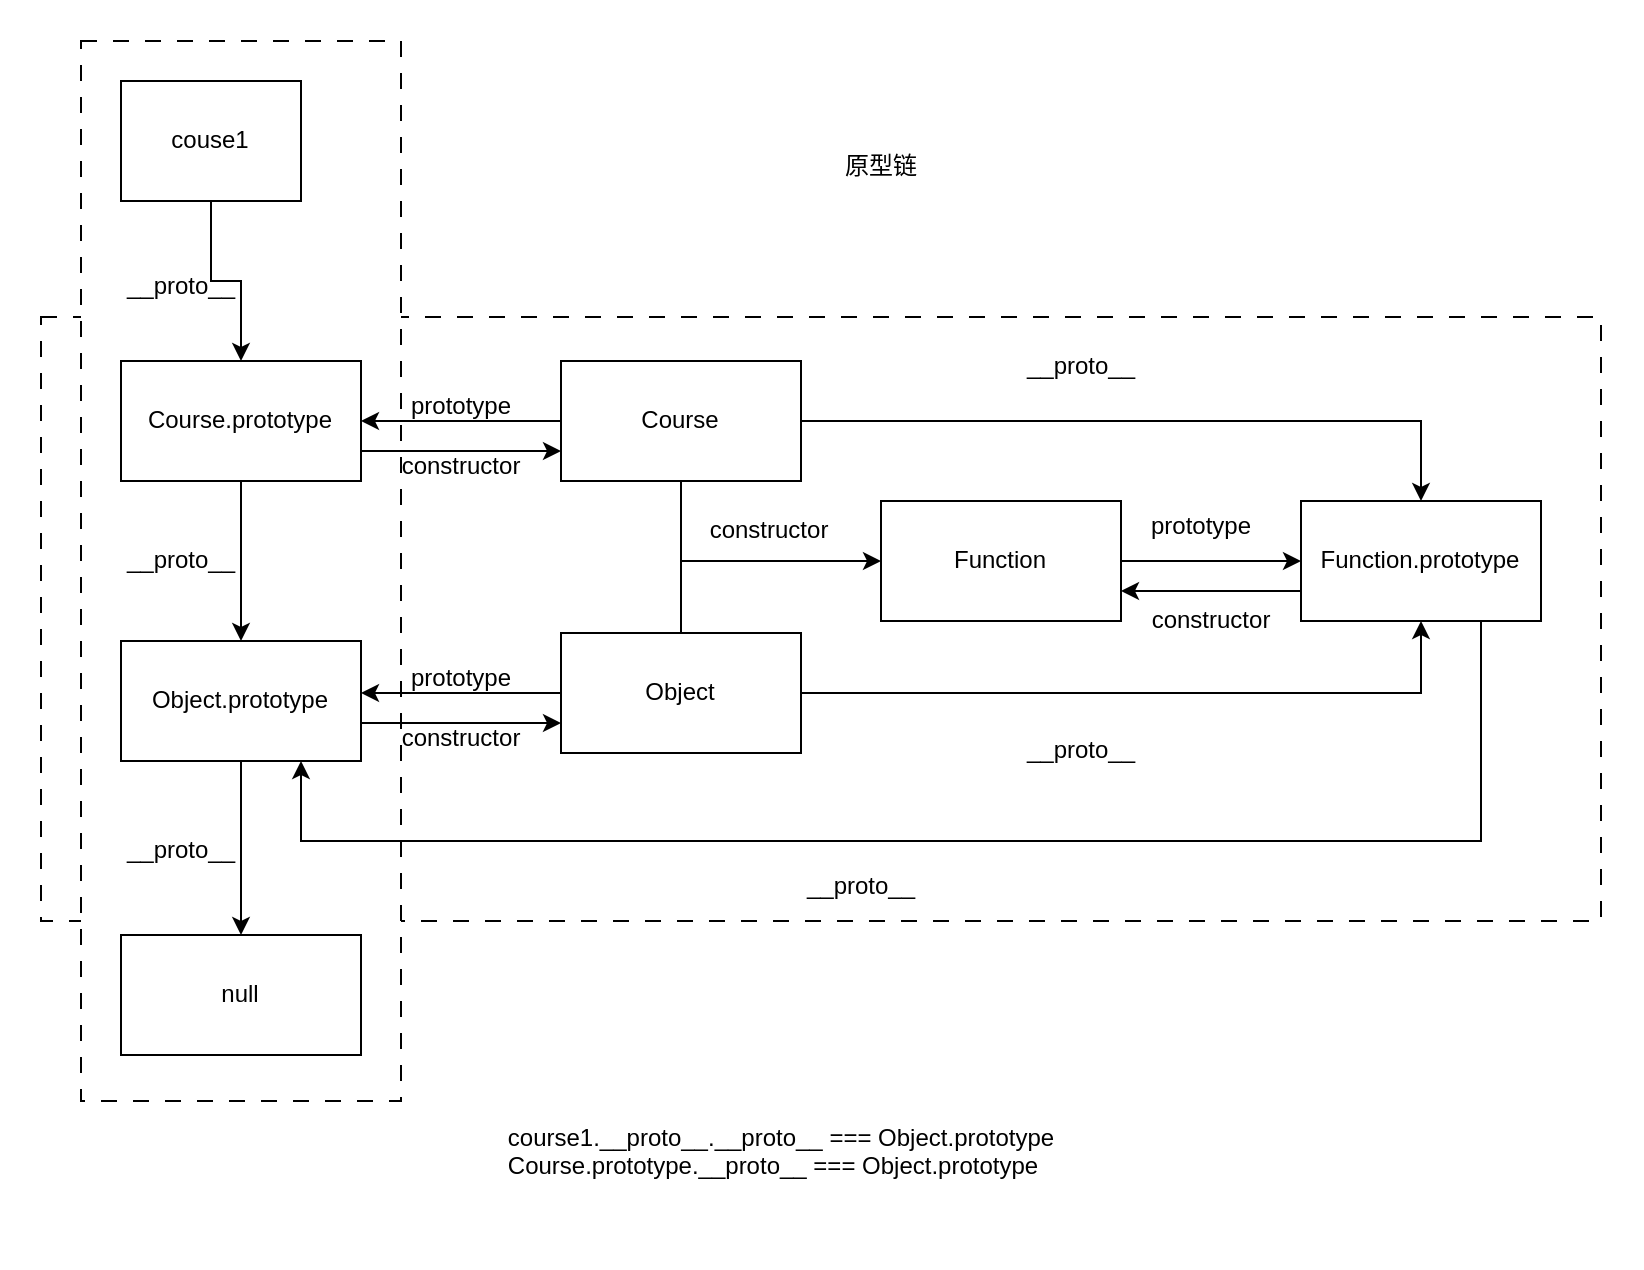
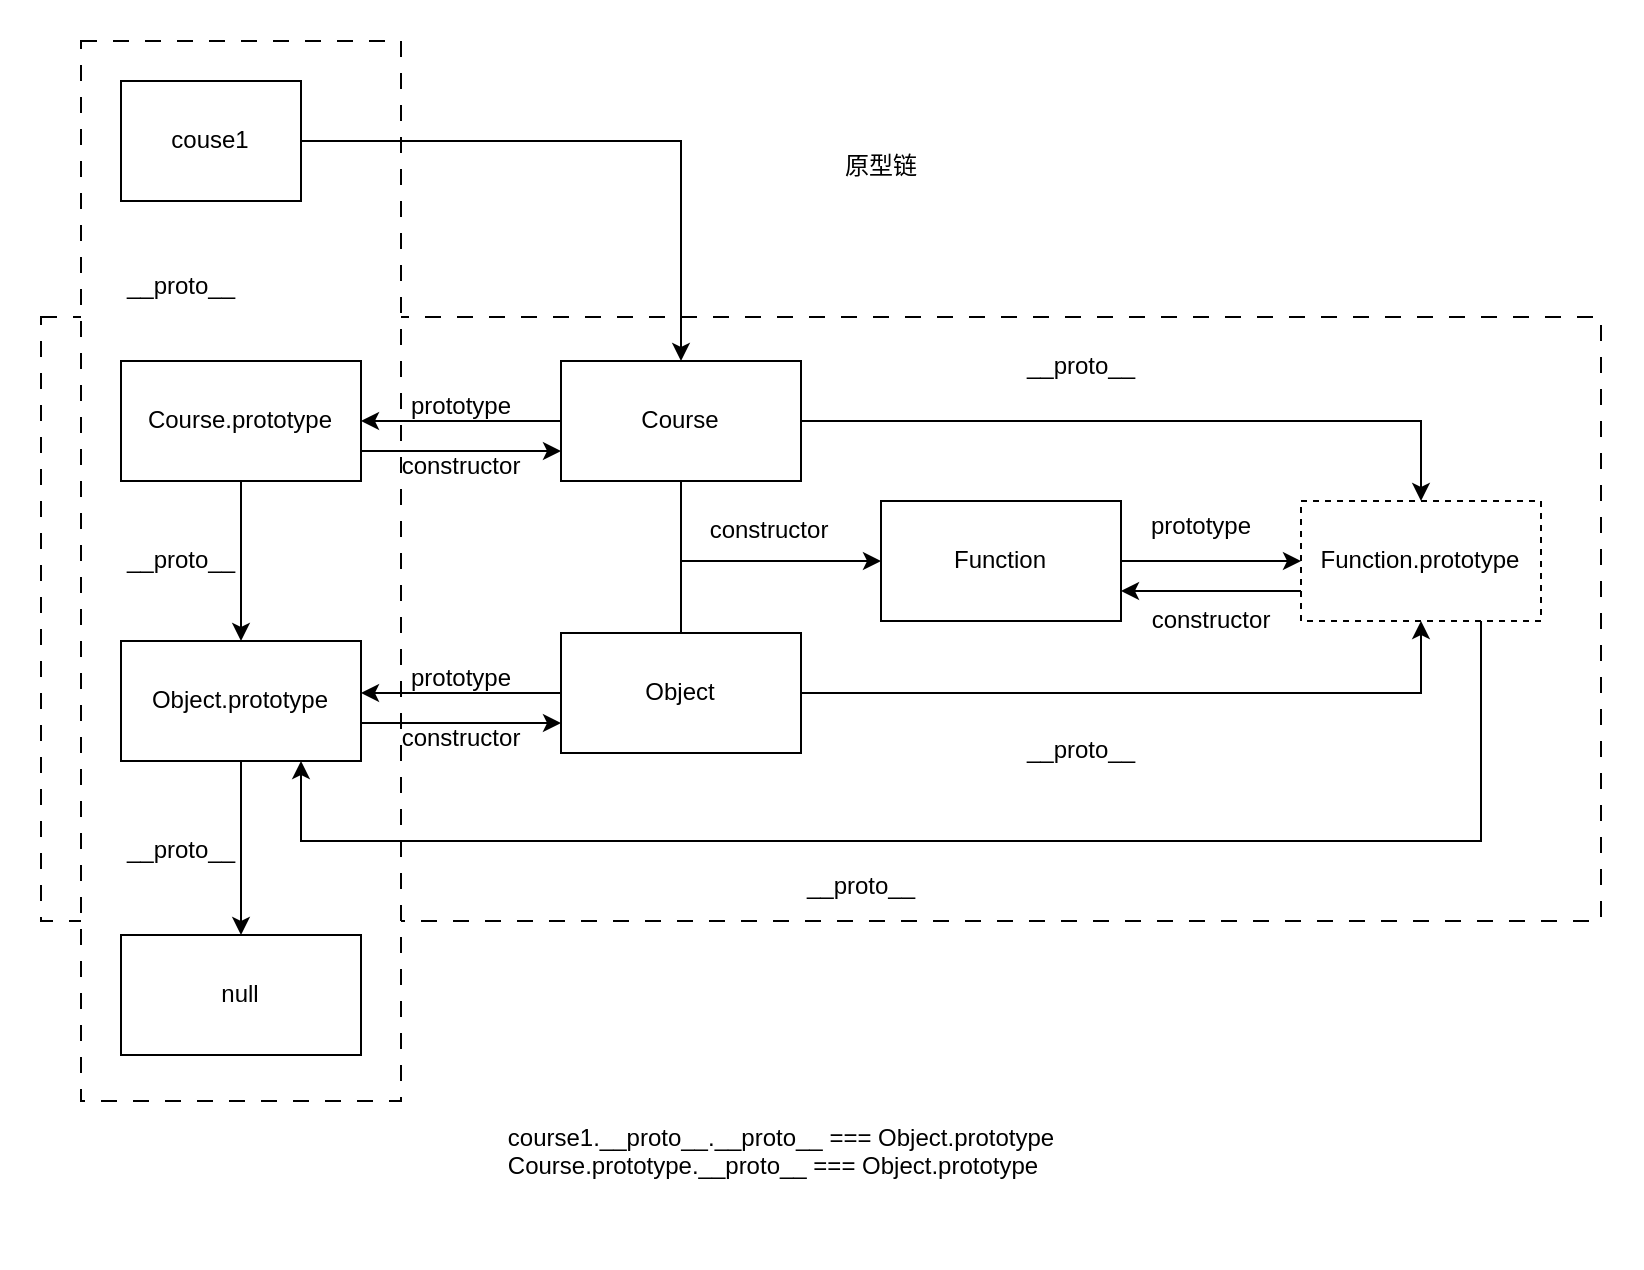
(219, 281) -> (594, 141)
(1421, 561) -> (1421, 561)
